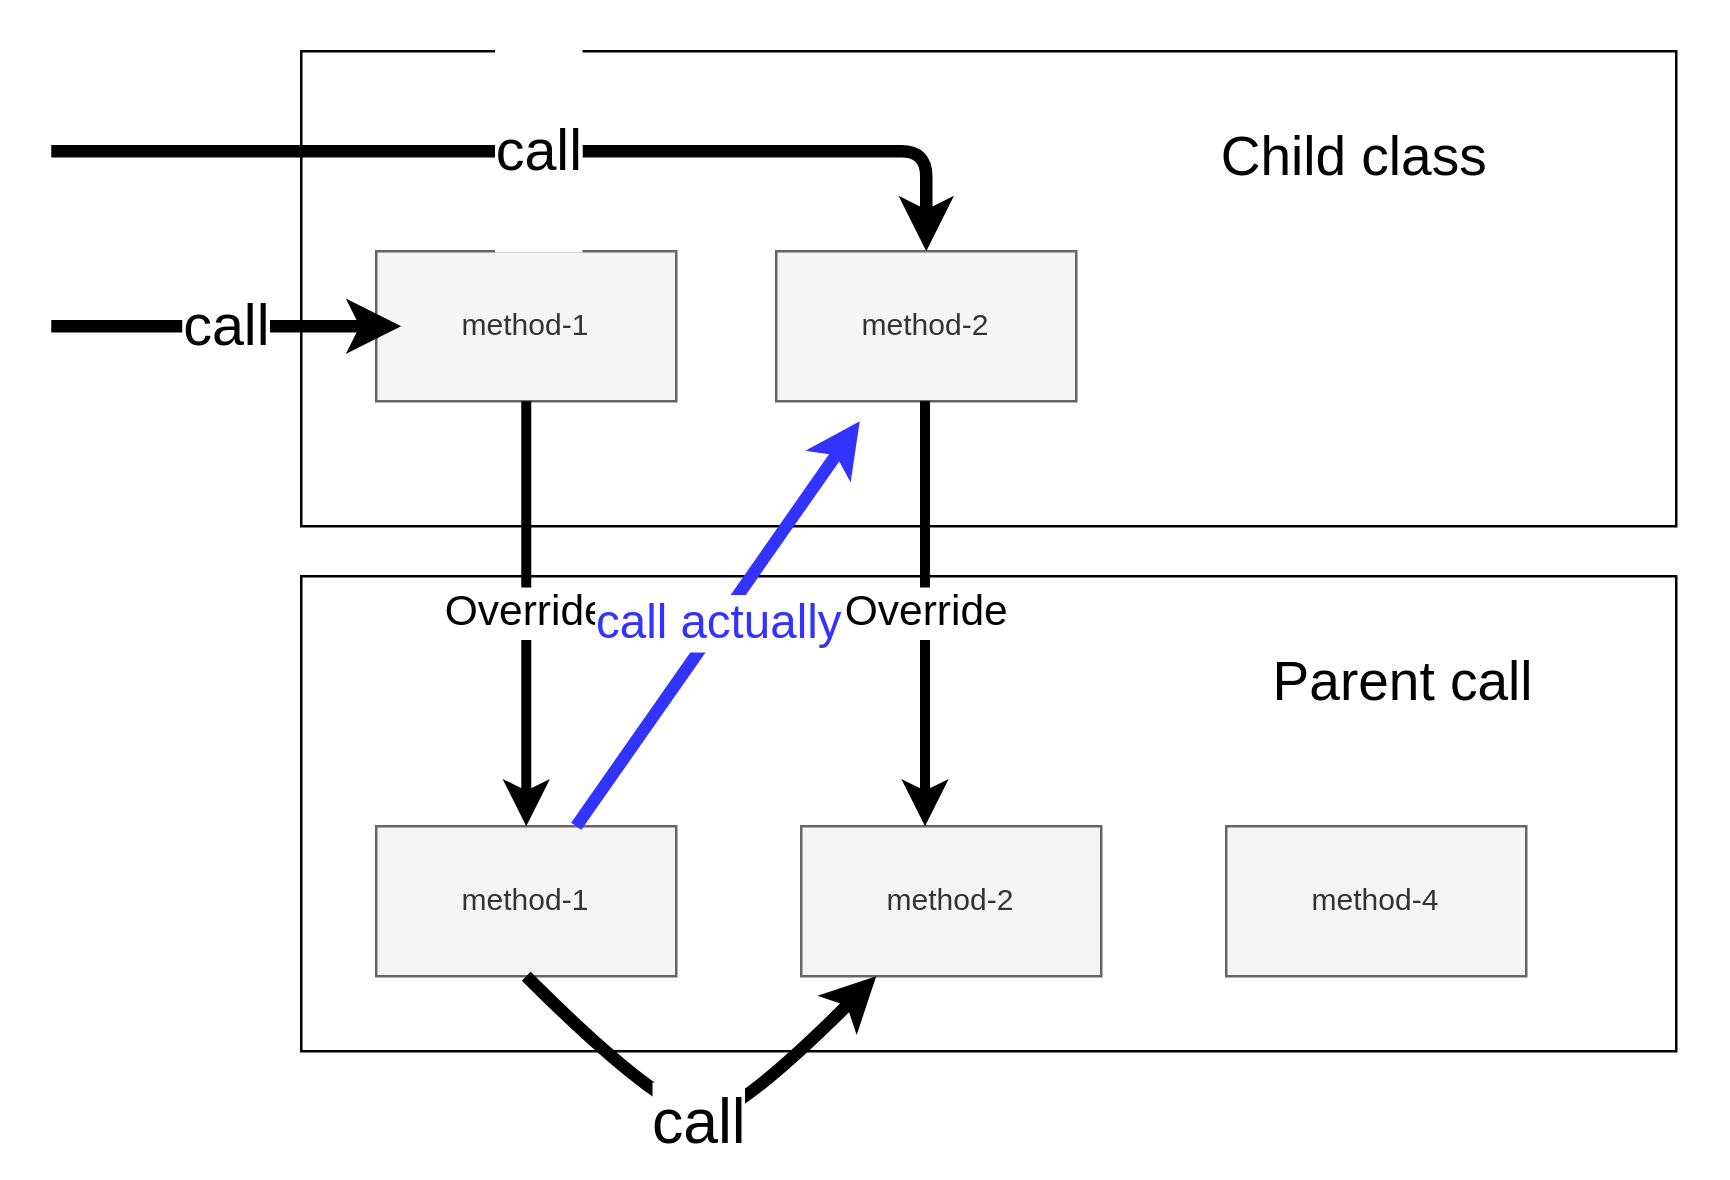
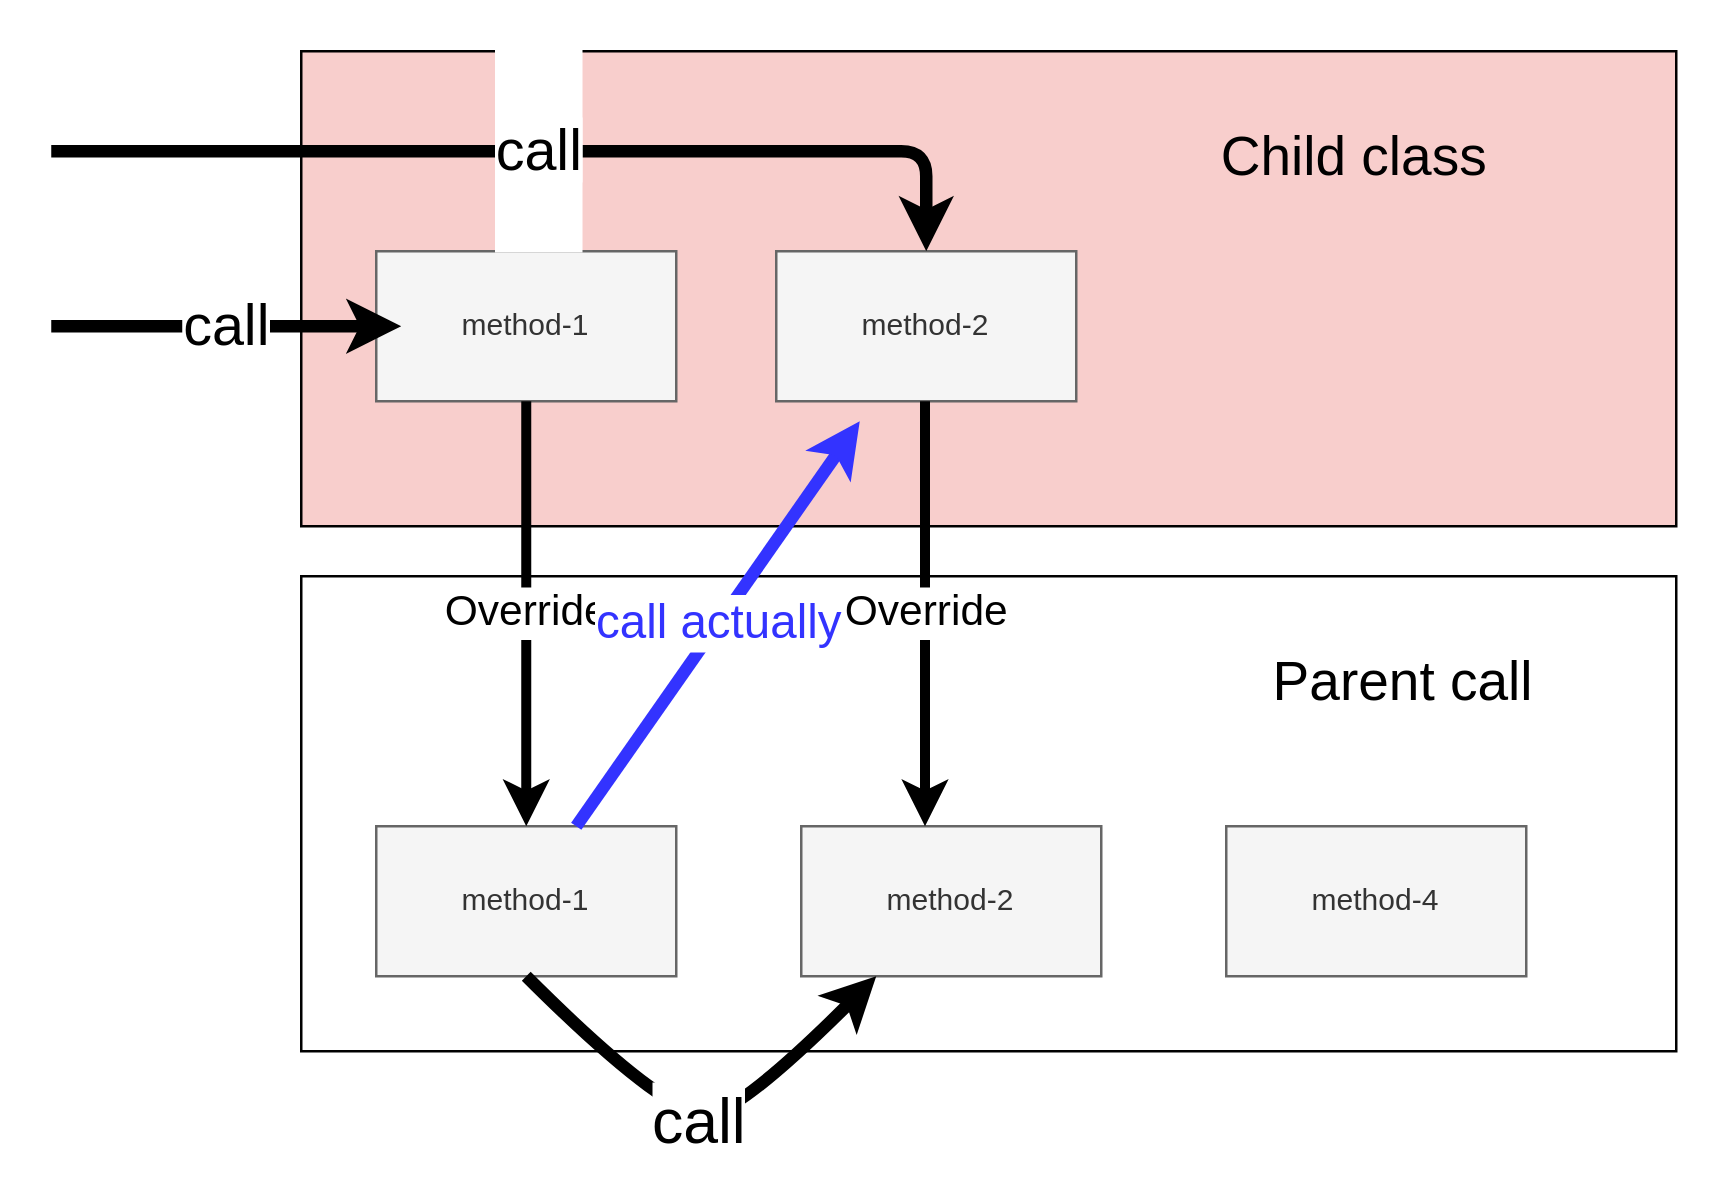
(1594, 289) -> (1594, 289)
